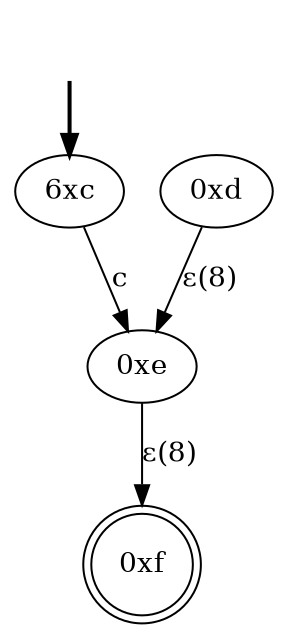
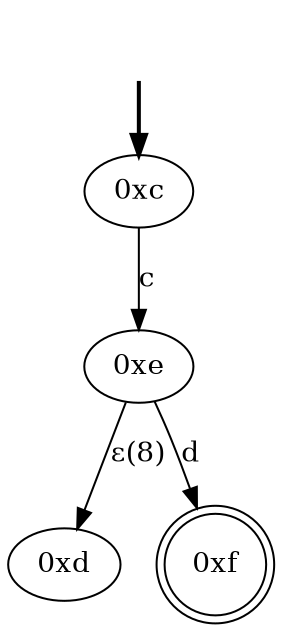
(70, 191) -> (139, 191)
(183, 270) -> (105, 456)
(170, 454) -> (191, 454)
